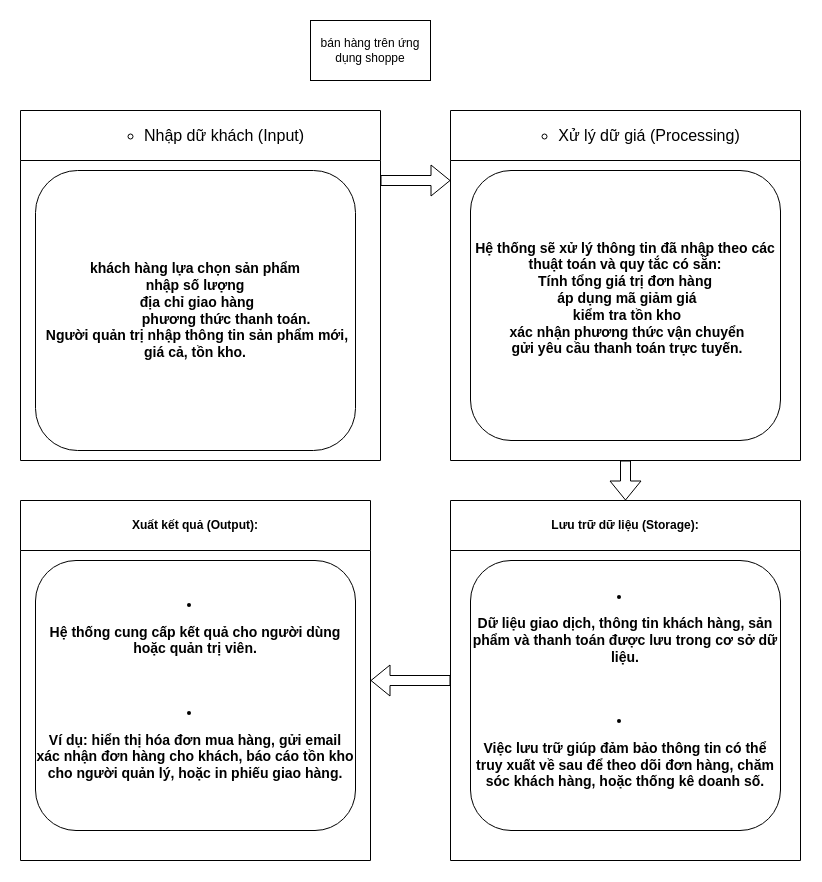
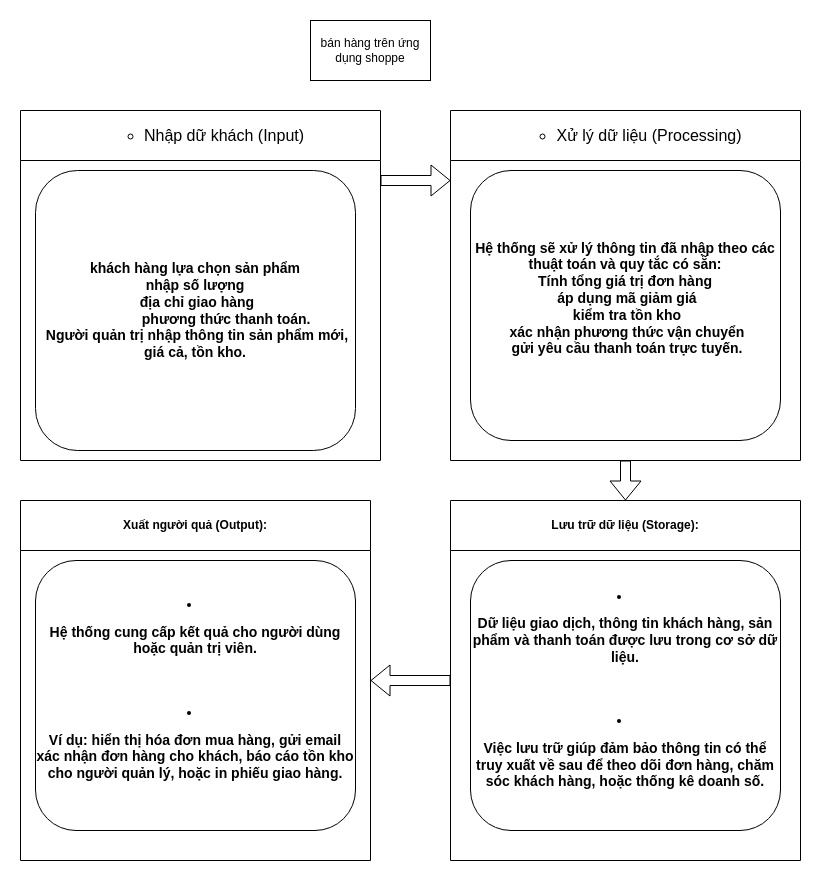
(626, 136) -> (626, 136)
(196, 526) -> (196, 526)
